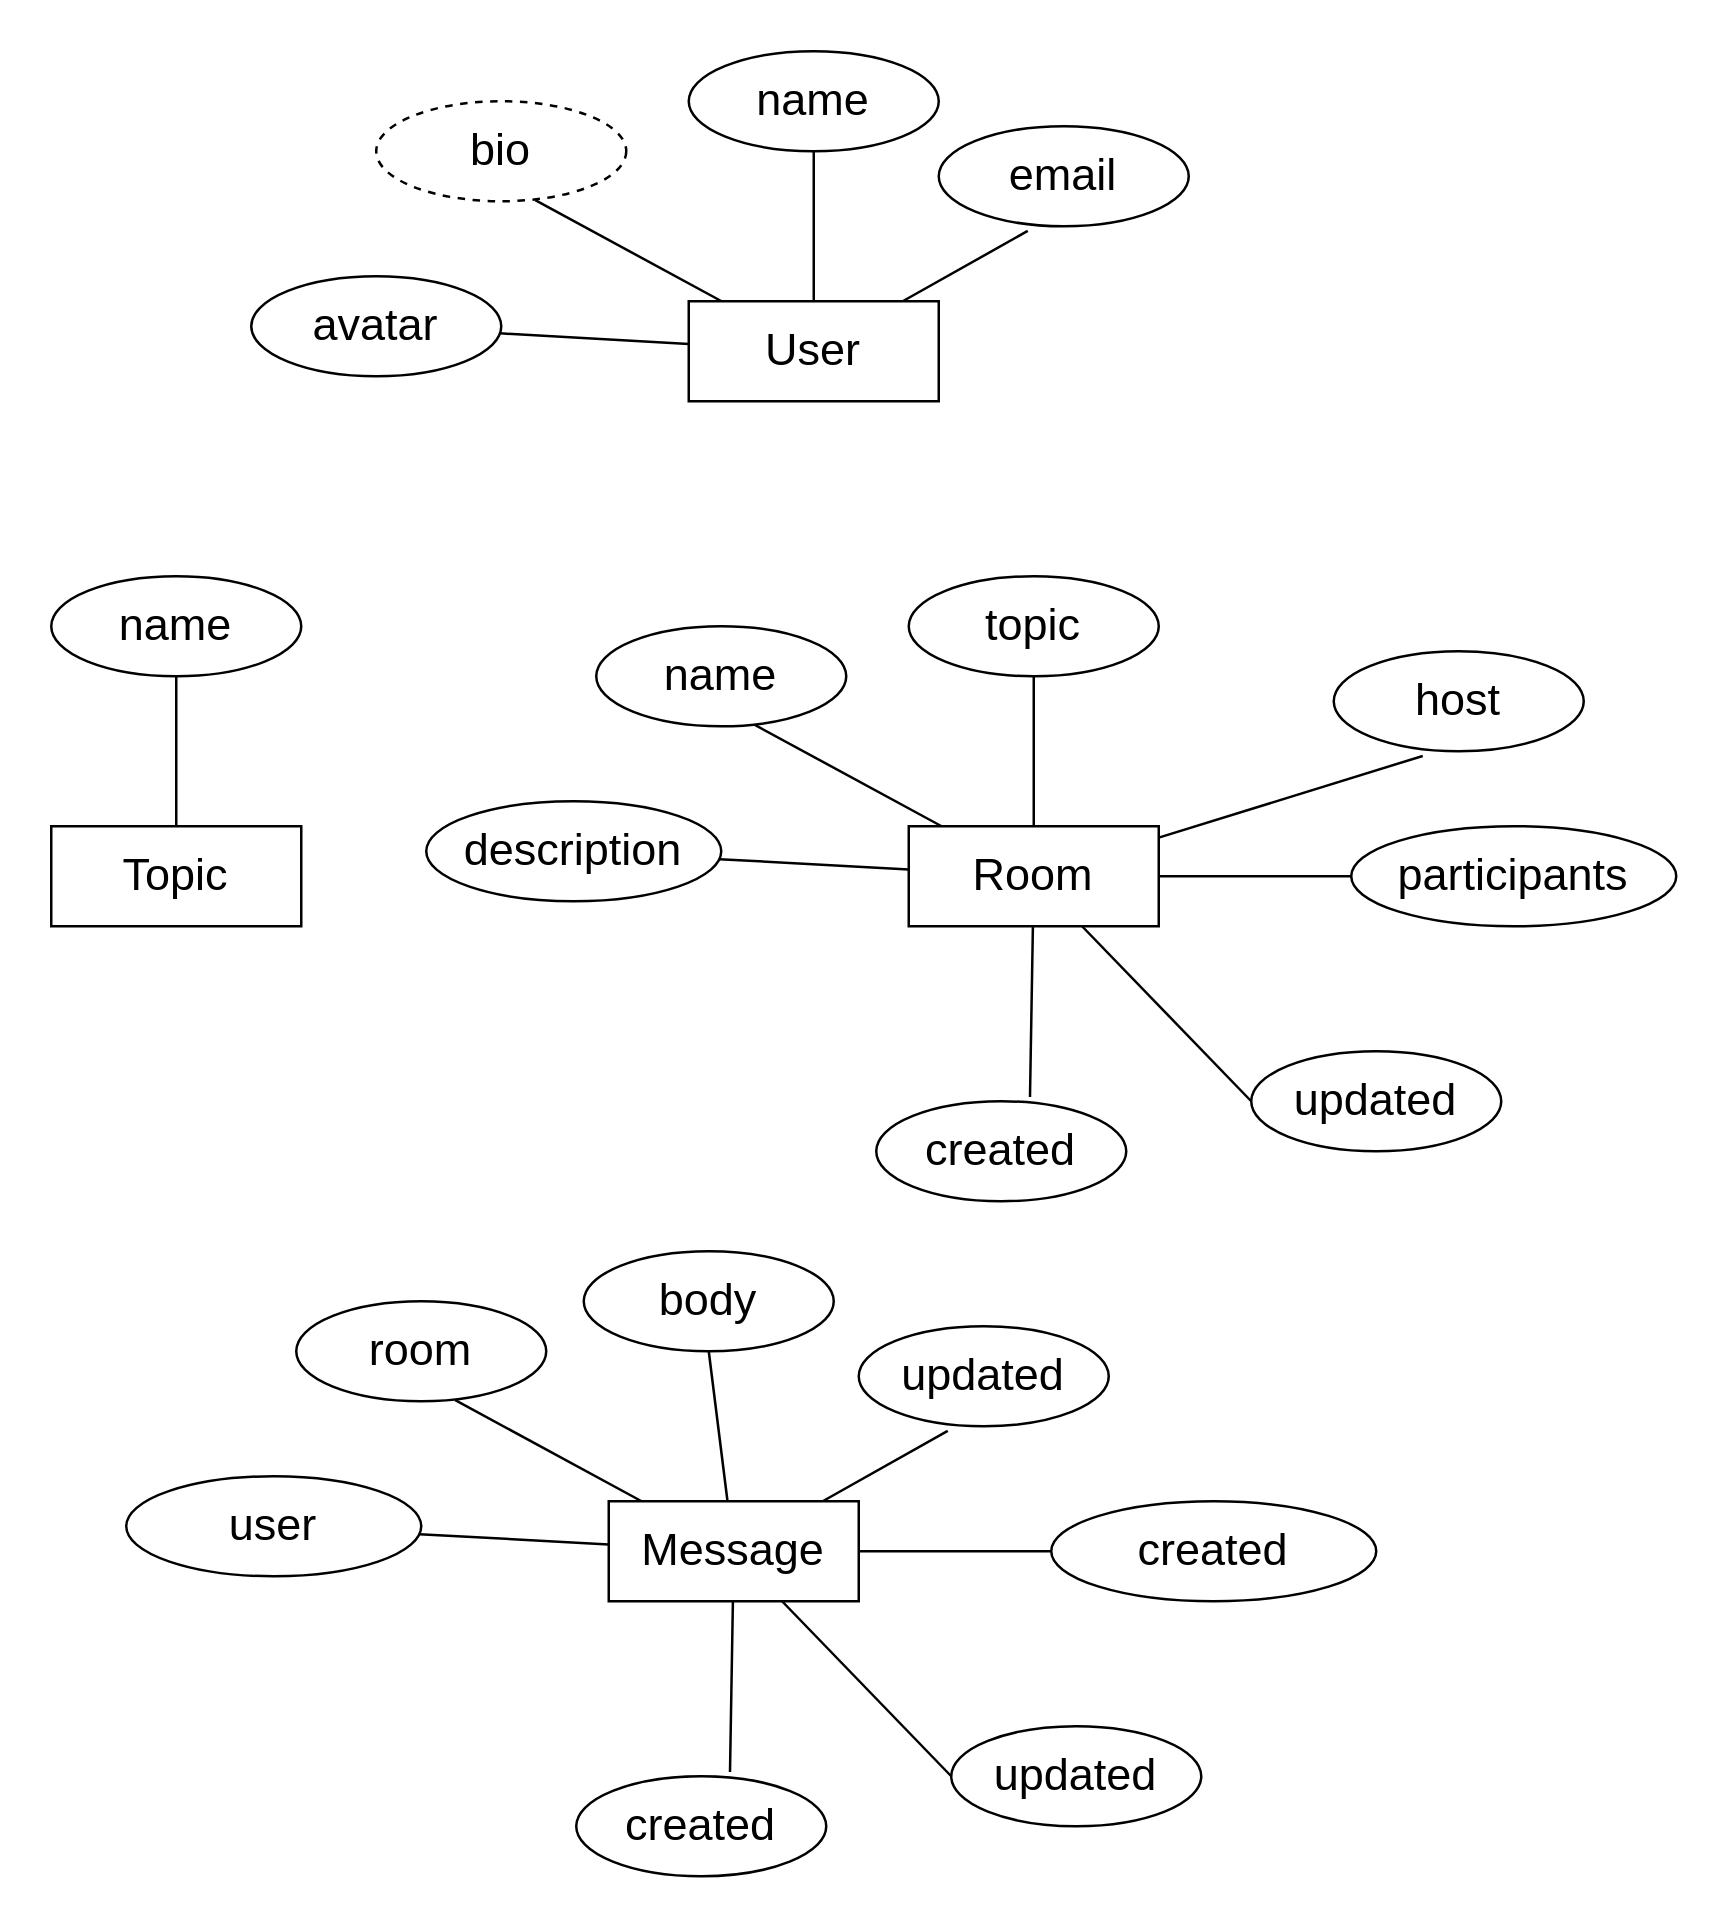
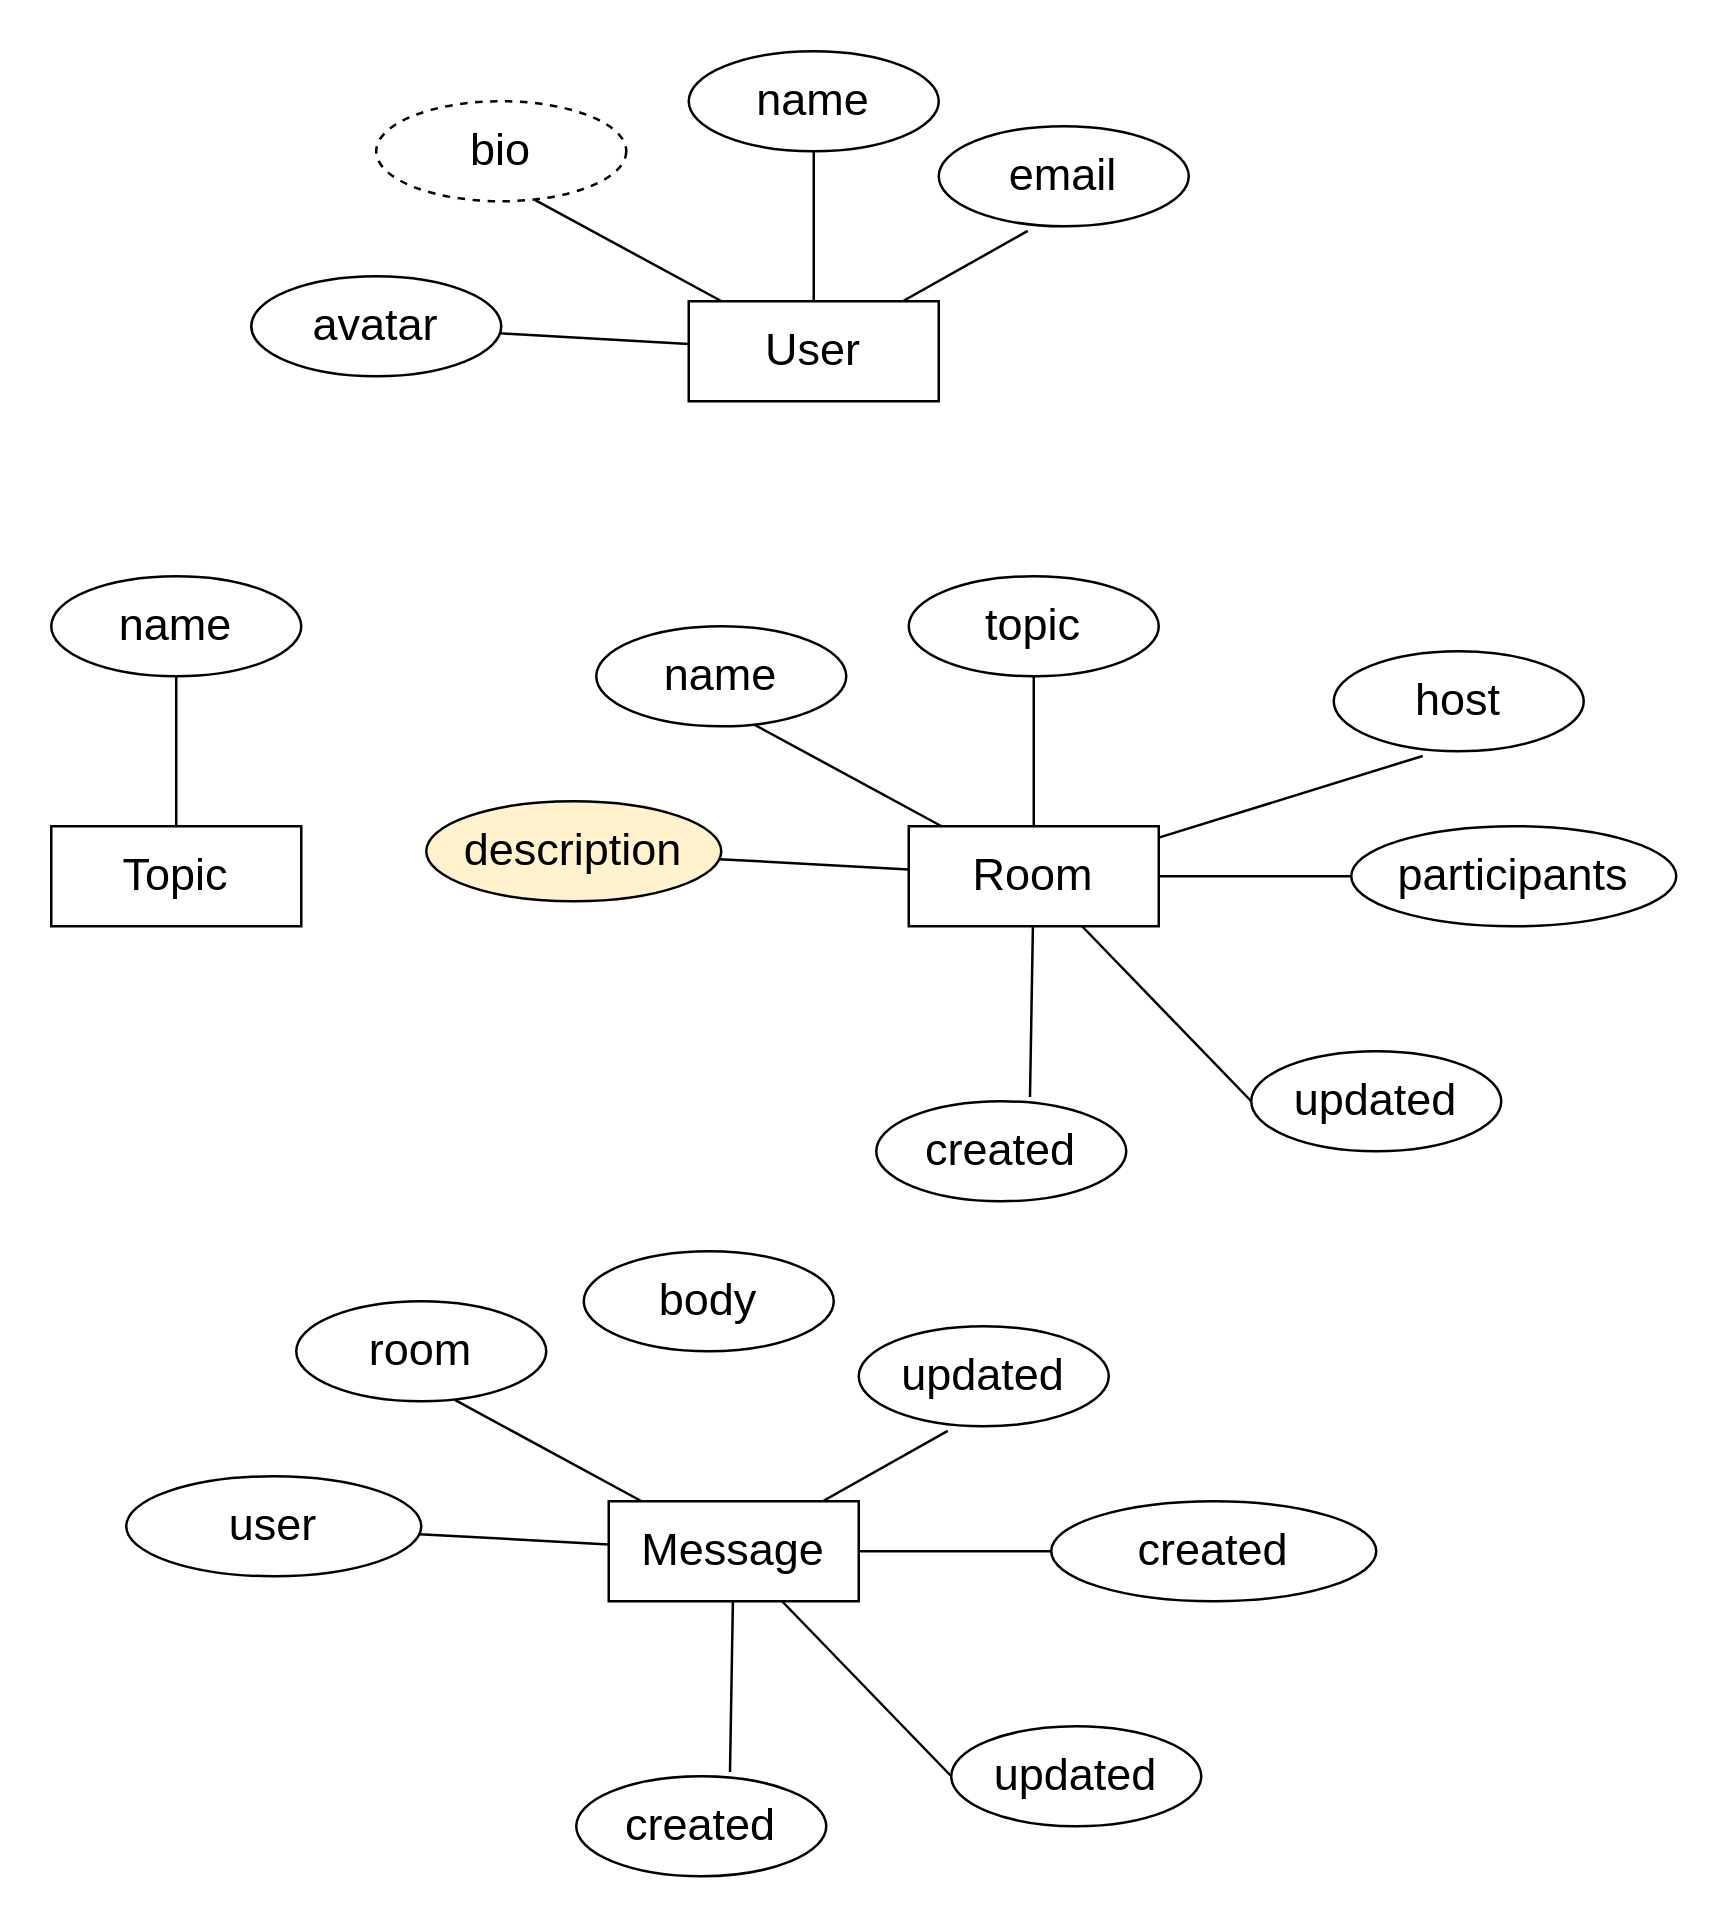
(574, 851) -> (574, 851)
(718, 1427) -> none
